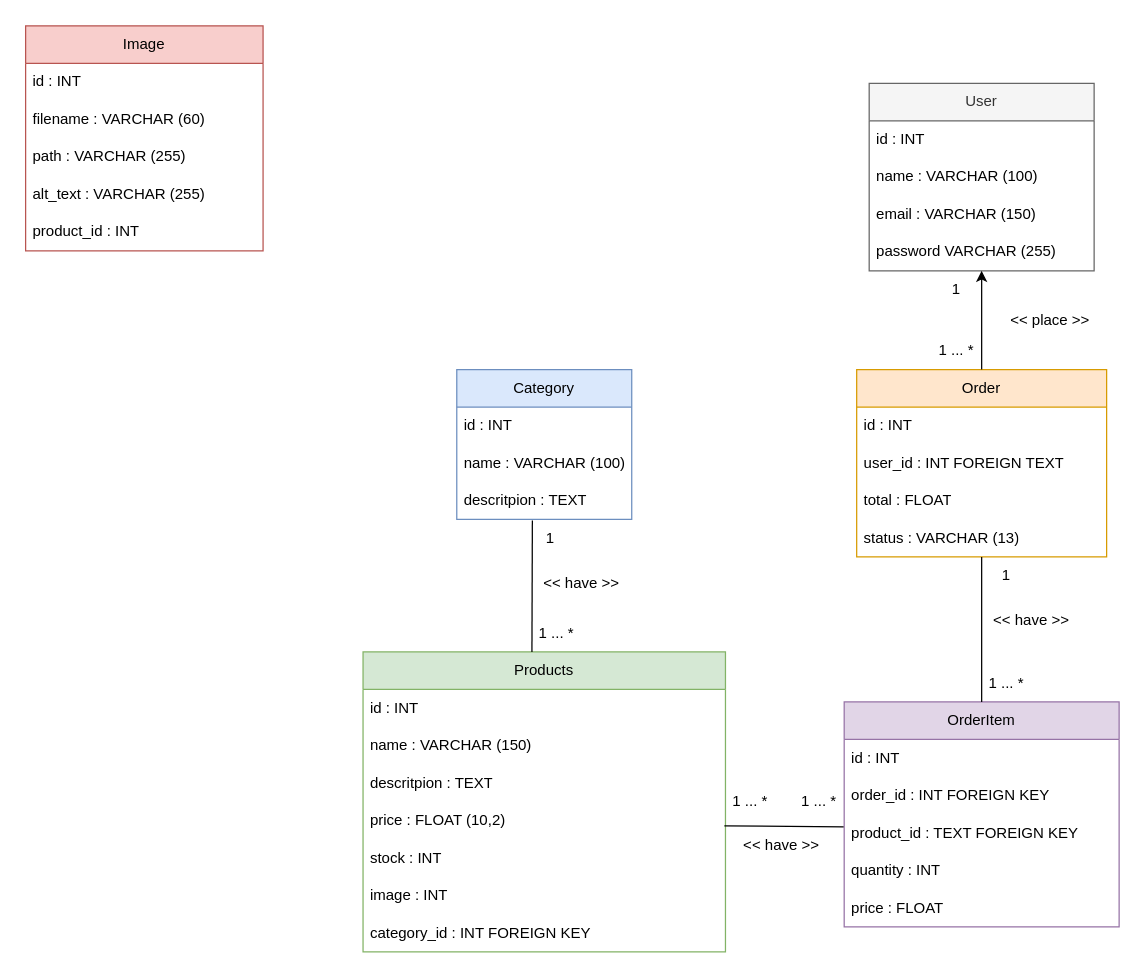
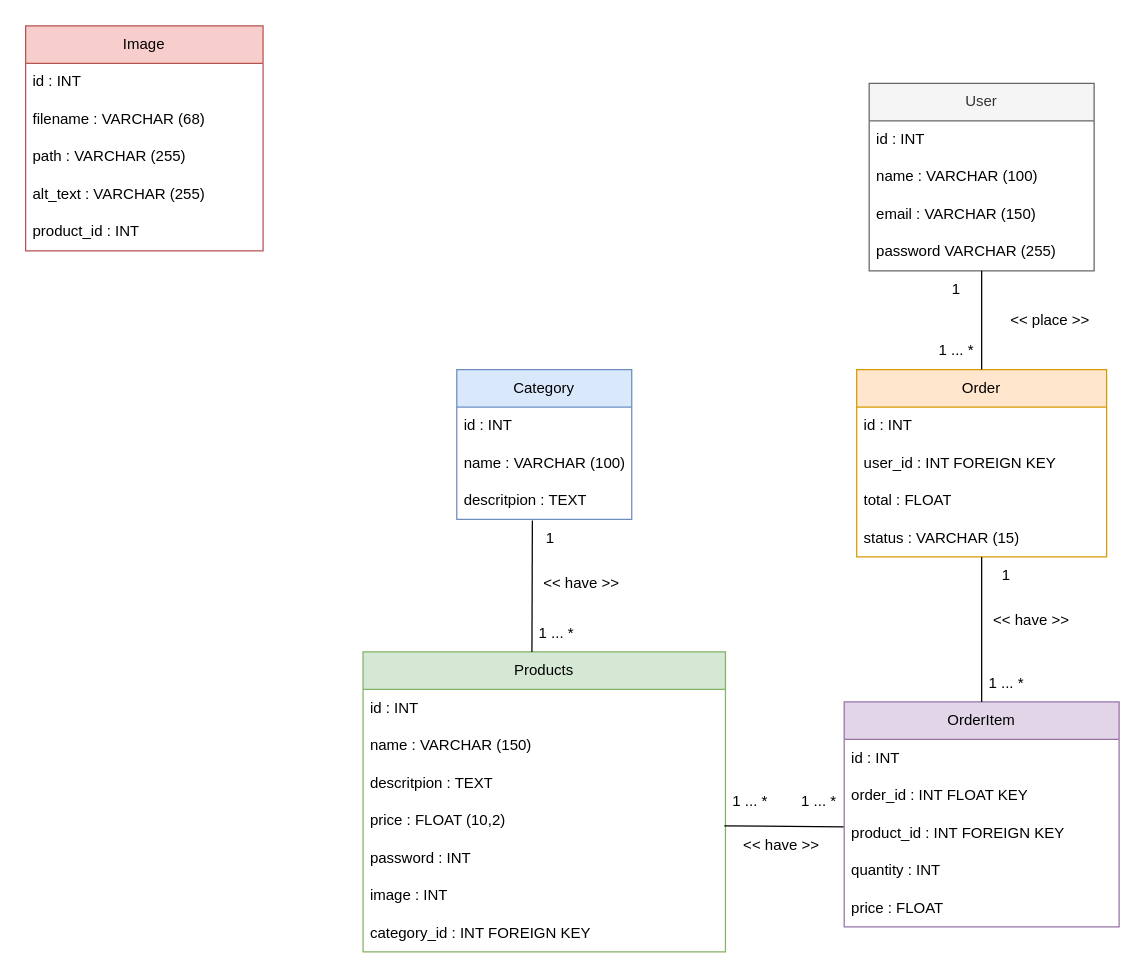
(118, 119) -> (118, 119)
(982, 281) -> (982, 278)
(962, 463) -> (958, 463)
(945, 538) -> (945, 538)
(949, 796) -> (941, 796)
(962, 833) -> (958, 833)
(411, 858) -> (424, 858)
